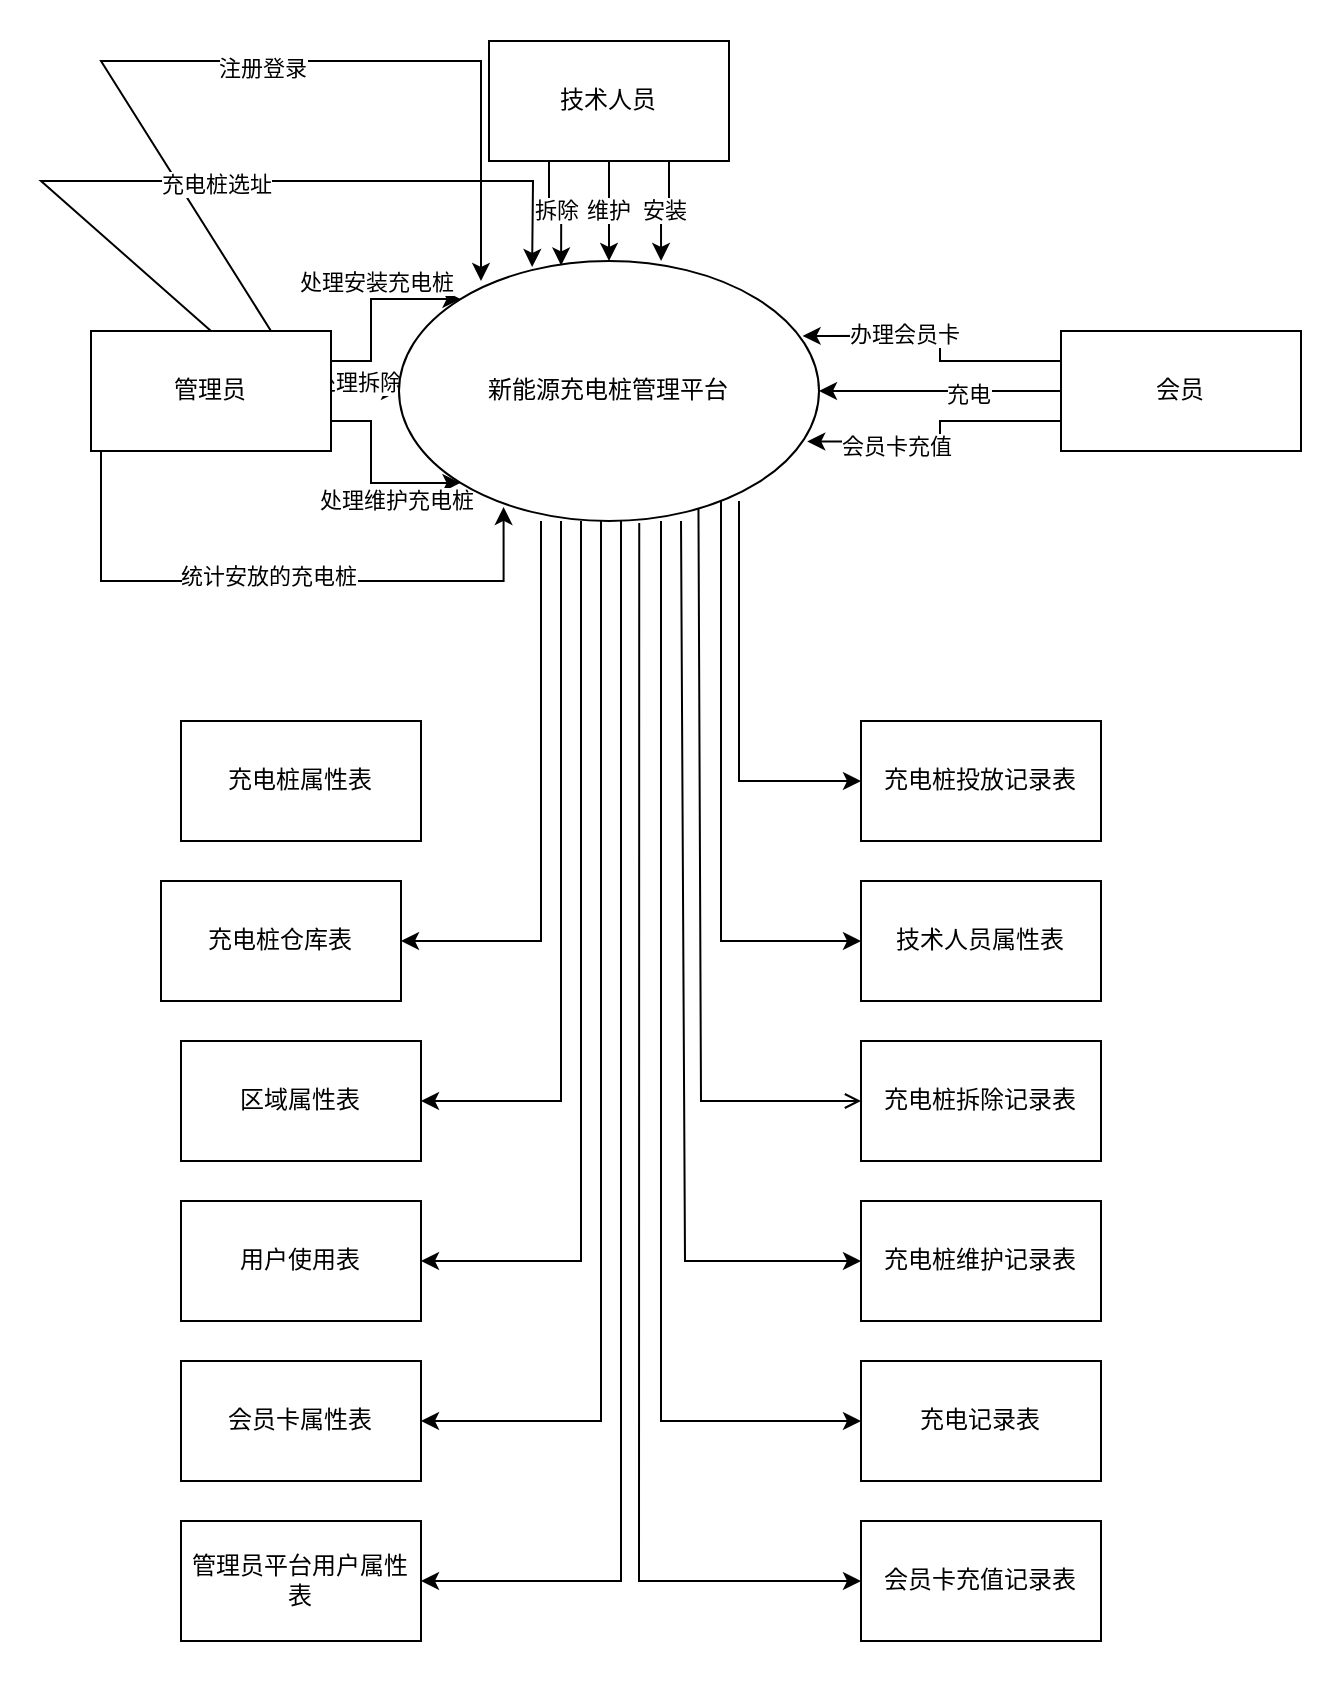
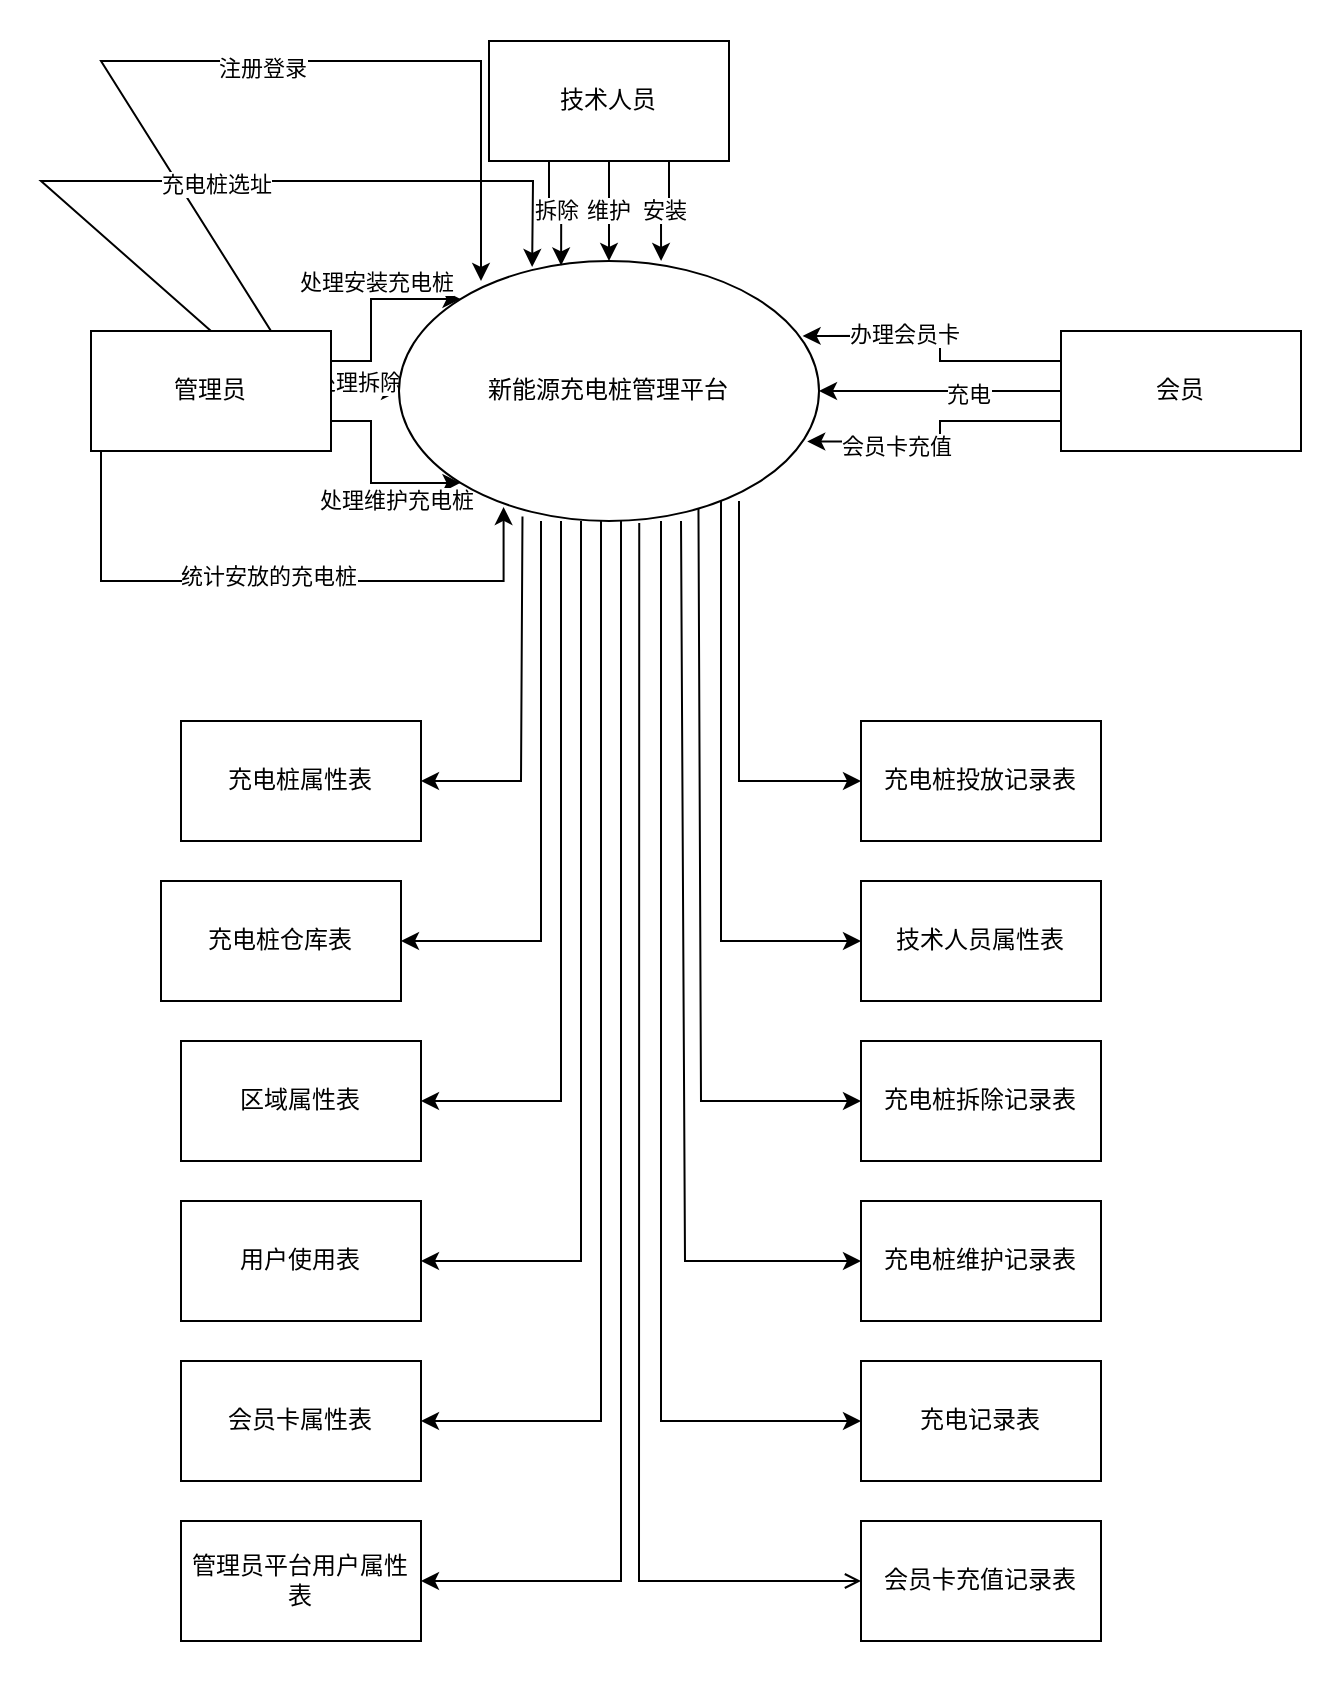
none -> (521, 692)
(848, 1101) -> (846, 1101)
(846, 1581) -> (849, 1581)
